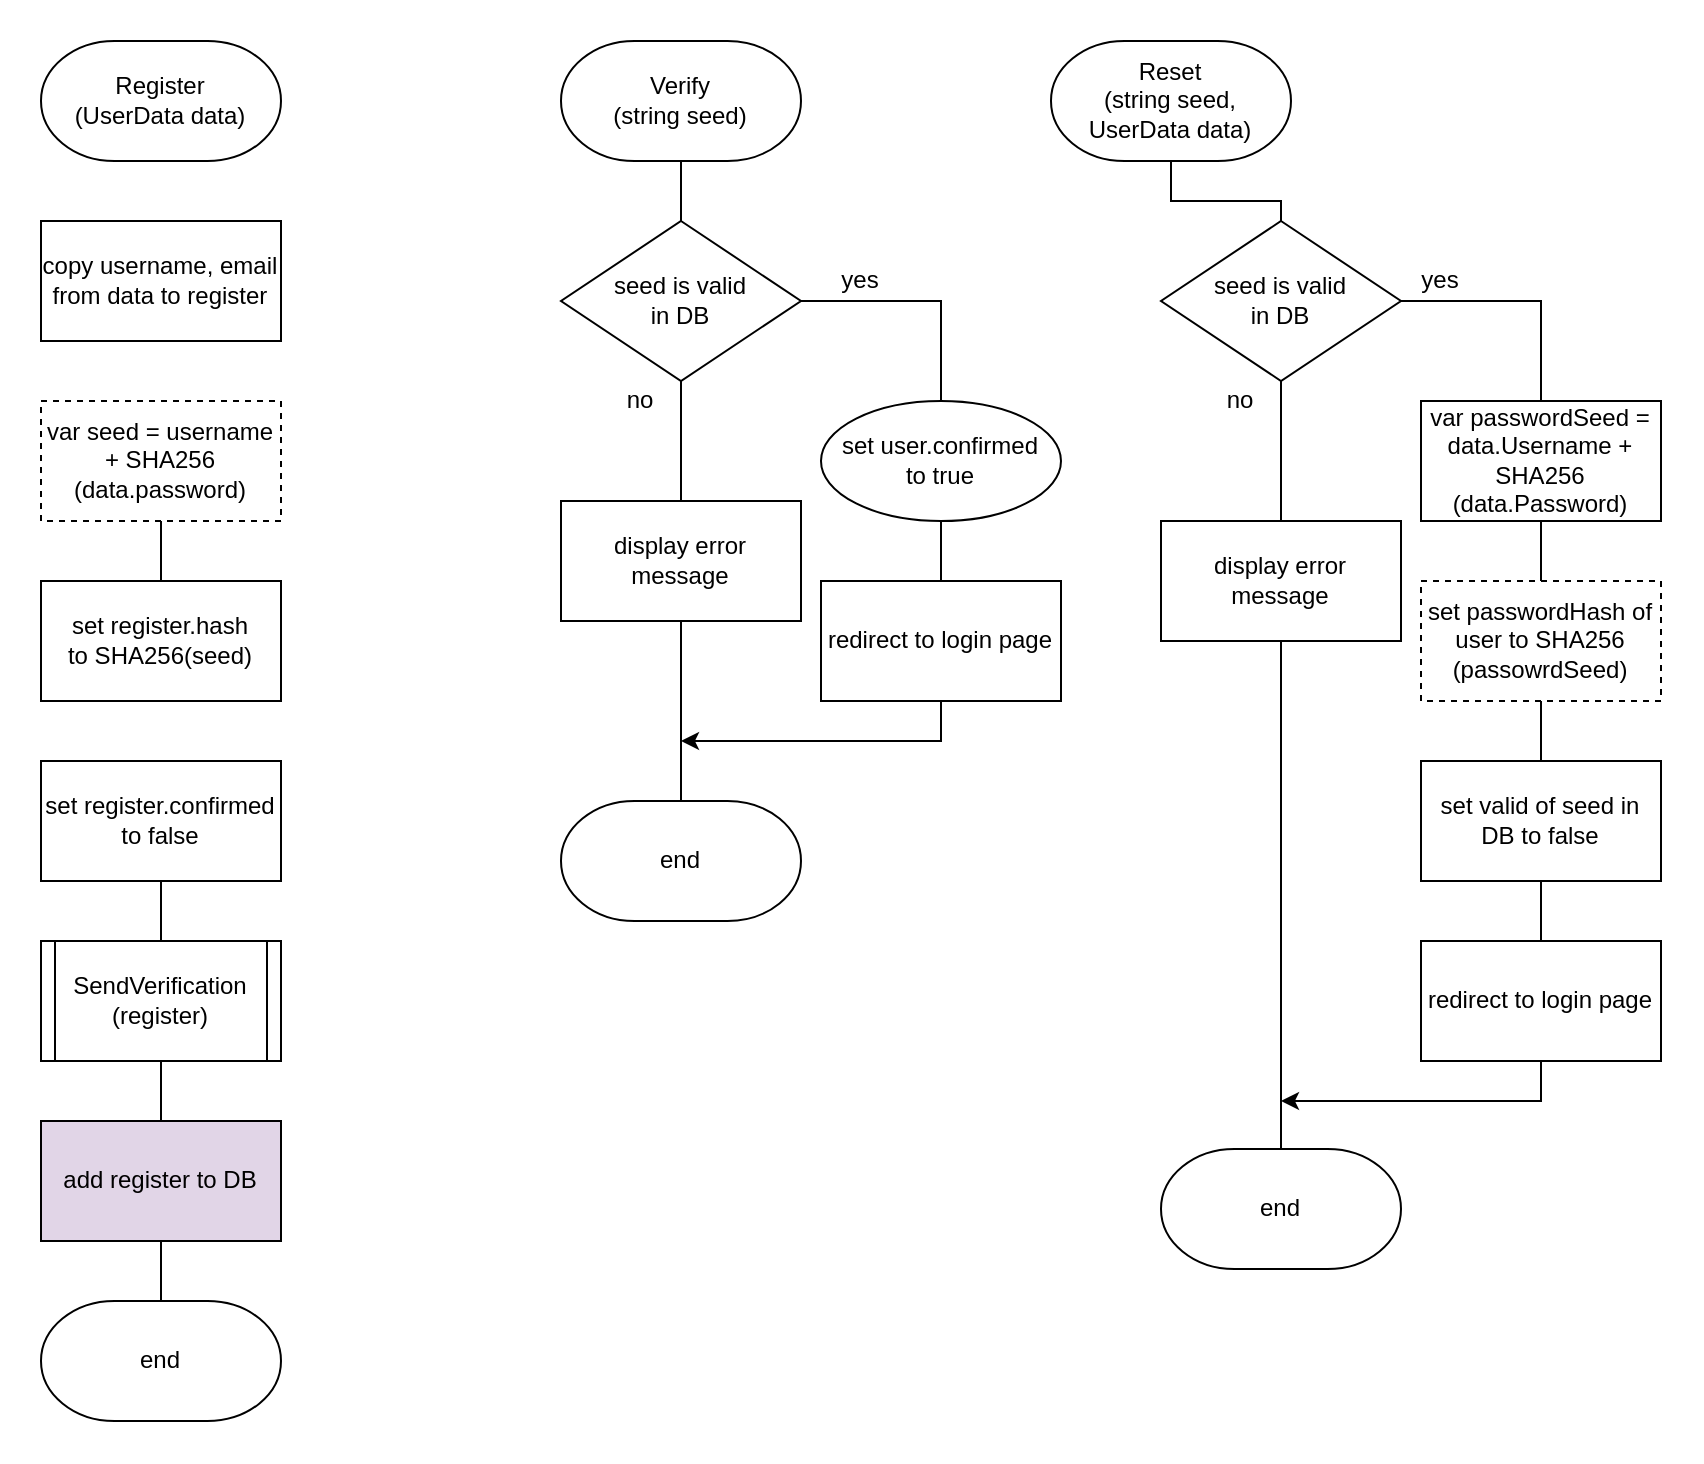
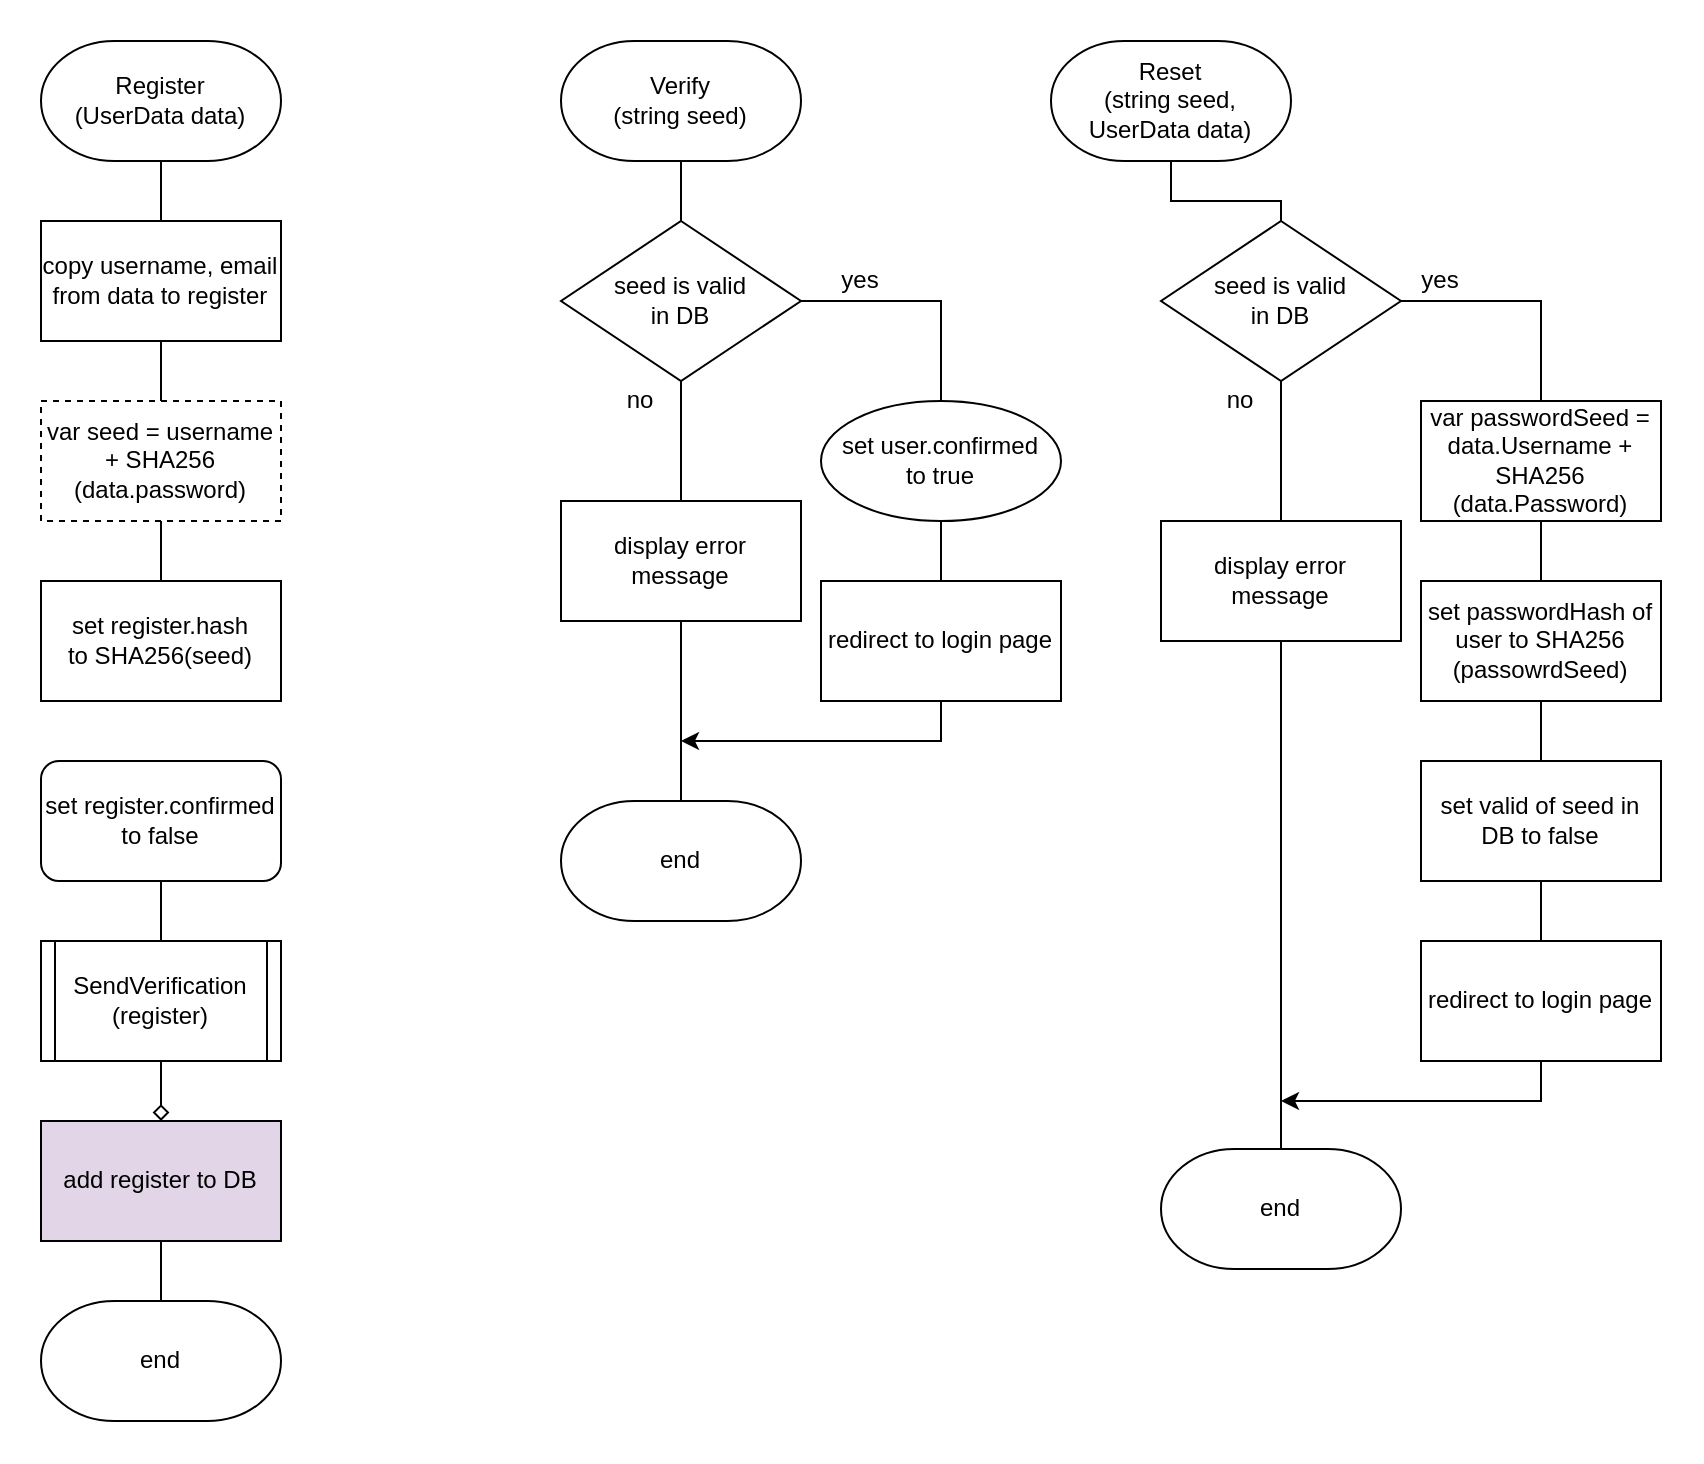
none -> (161, 191)
none -> (161, 371)
(1541, 641) -> (1541, 641)
(161, 821) -> (161, 821)
(161, 1112) -> (161, 1105)
